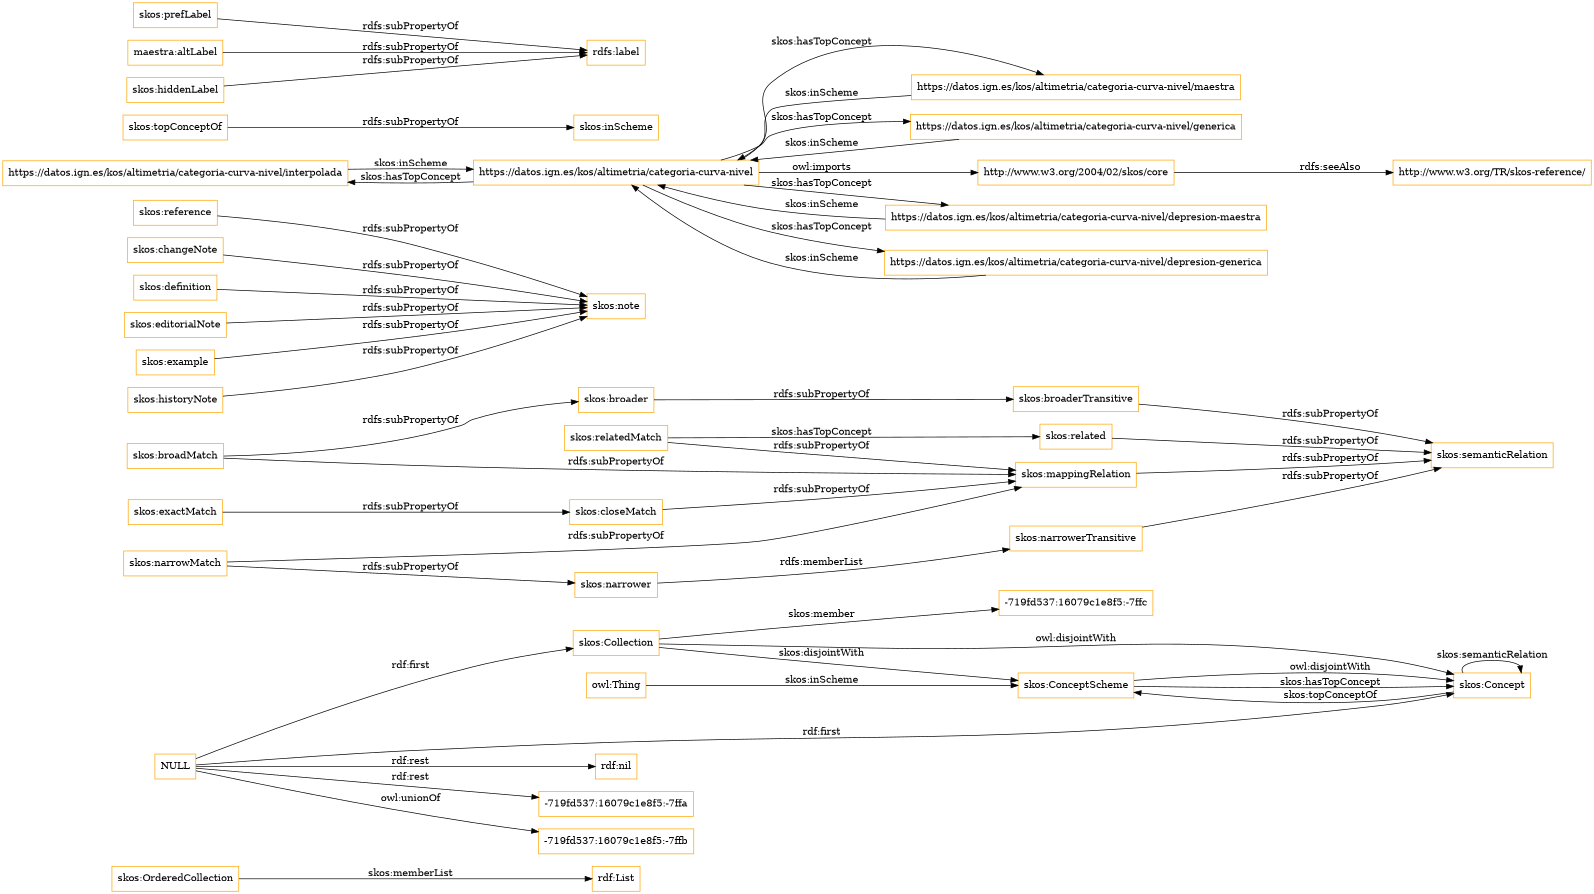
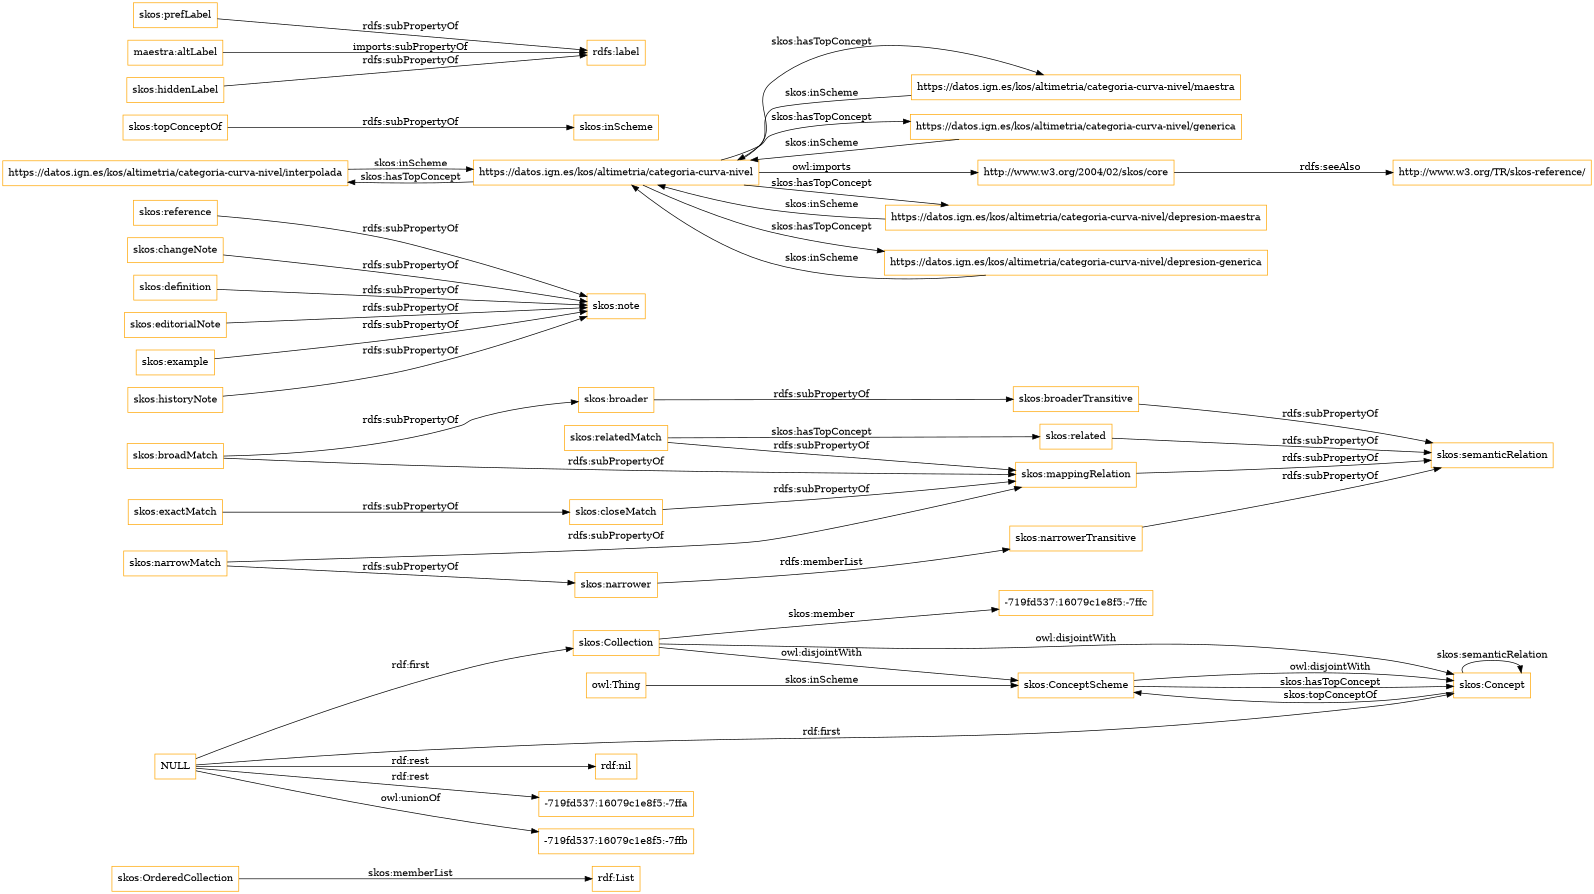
(411, 47) -> (411, 47)
(822, 653) -> (822, 653)
